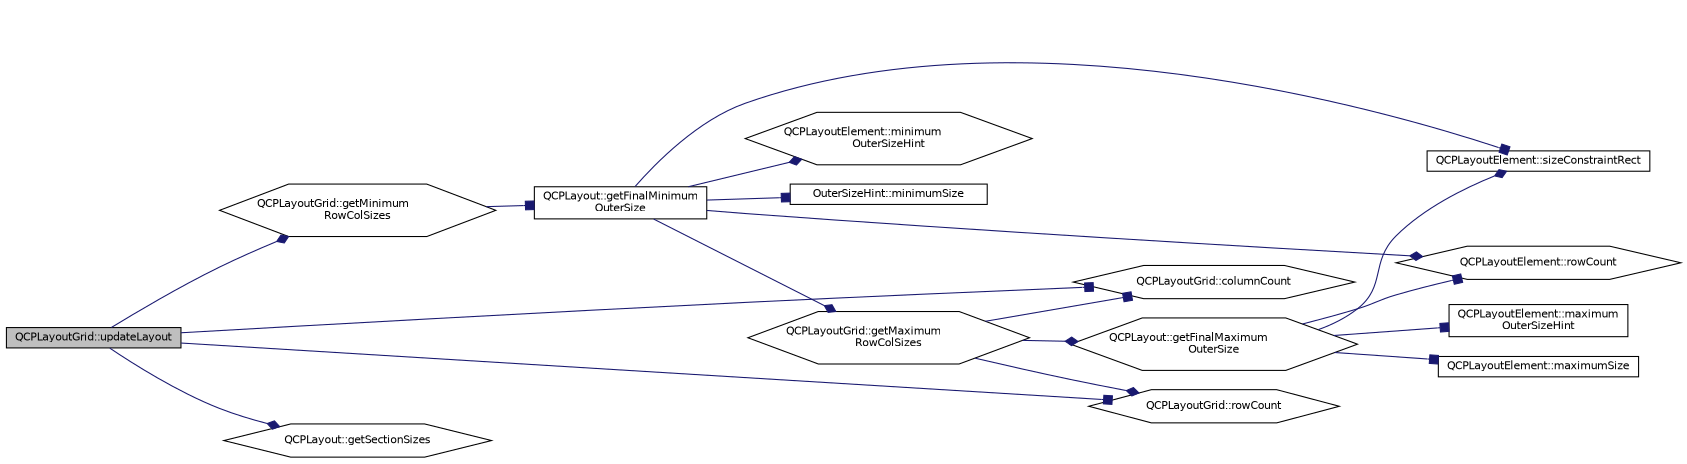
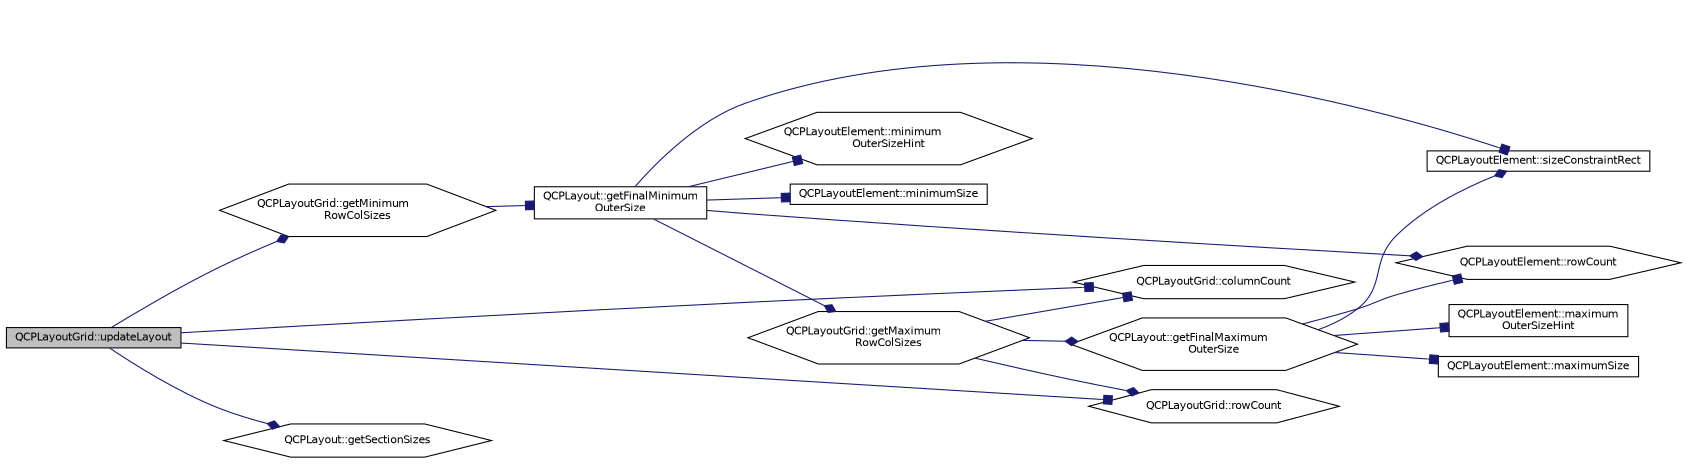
(740, 174) -> (740, 174)
(889, 194) -> (889, 194)
